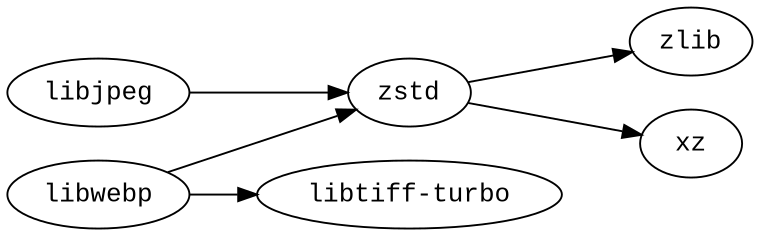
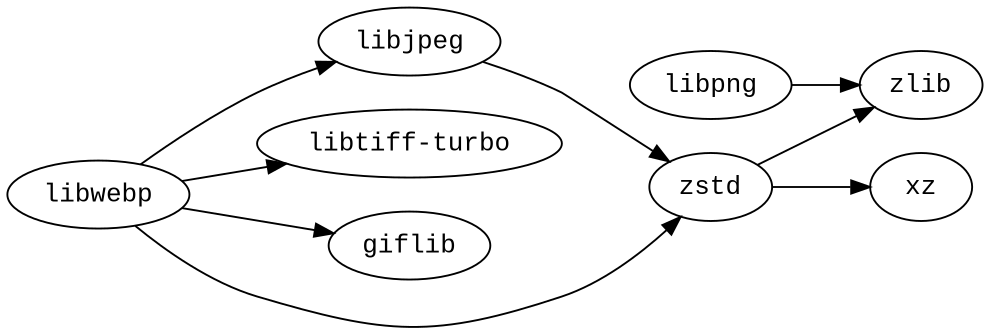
none -> (711, 85)
none -> (225, 109)
none -> (409, 246)
